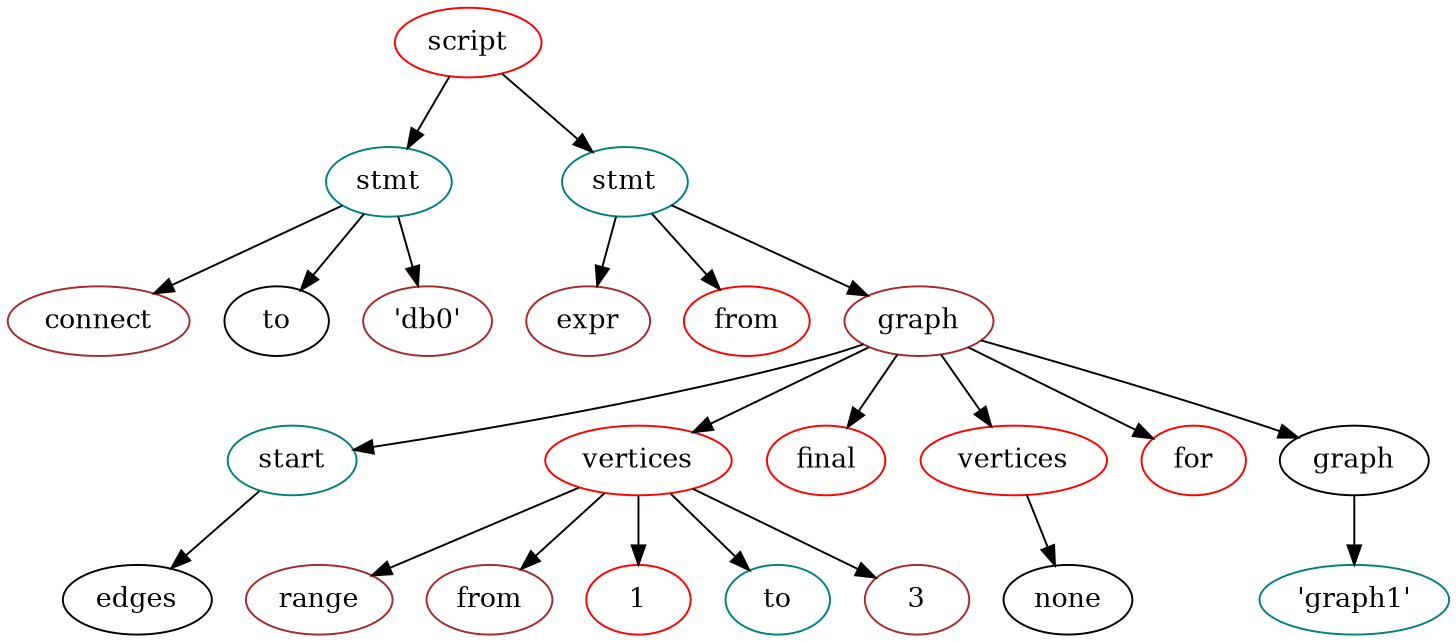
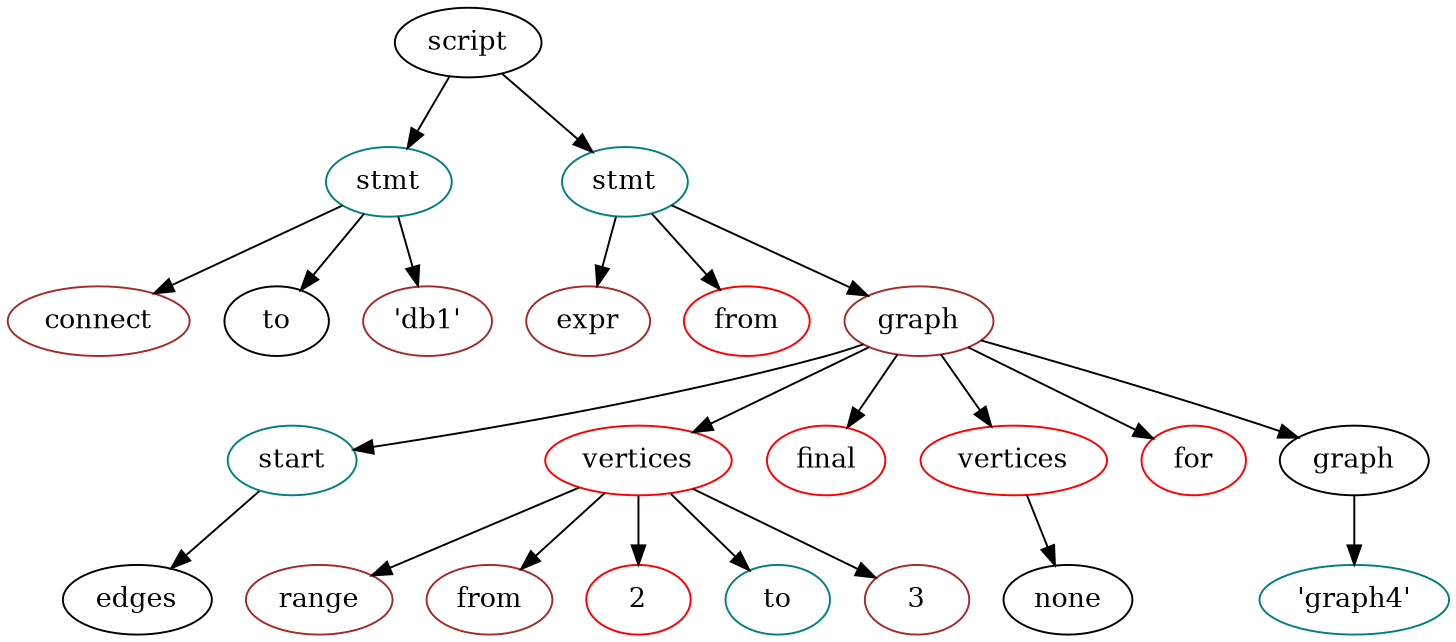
(468, 43) -> (468, 43)
(428, 321) -> (428, 321)
(638, 600) -> (638, 600)
(1354, 600) -> (1354, 600)
